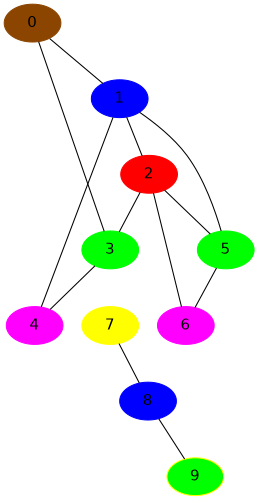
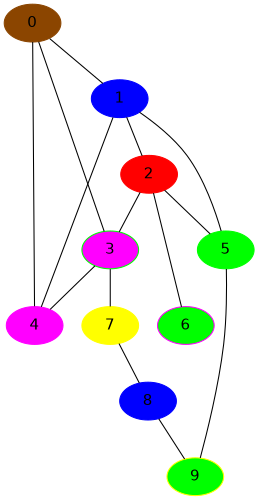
none -> (34, 174)
(110, 250) -> (110, 250)
none -> (110, 288)
(206, 288) -> (221, 364)
(186, 325) -> (186, 325)
